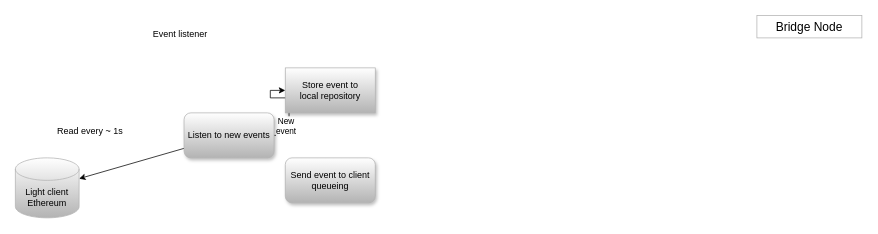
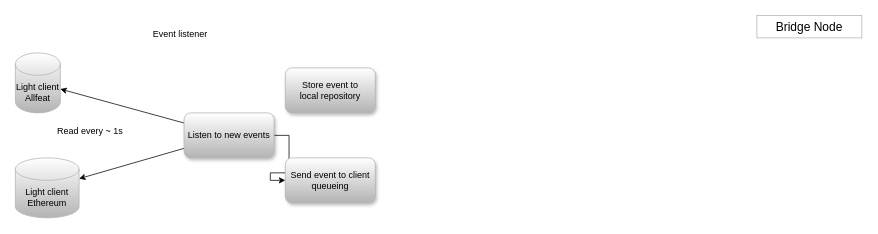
none -> (38, 83)
(270, 90) -> none
(330, 90) -> (330, 90)
none -> (125, 107)
none -> (270, 180)
